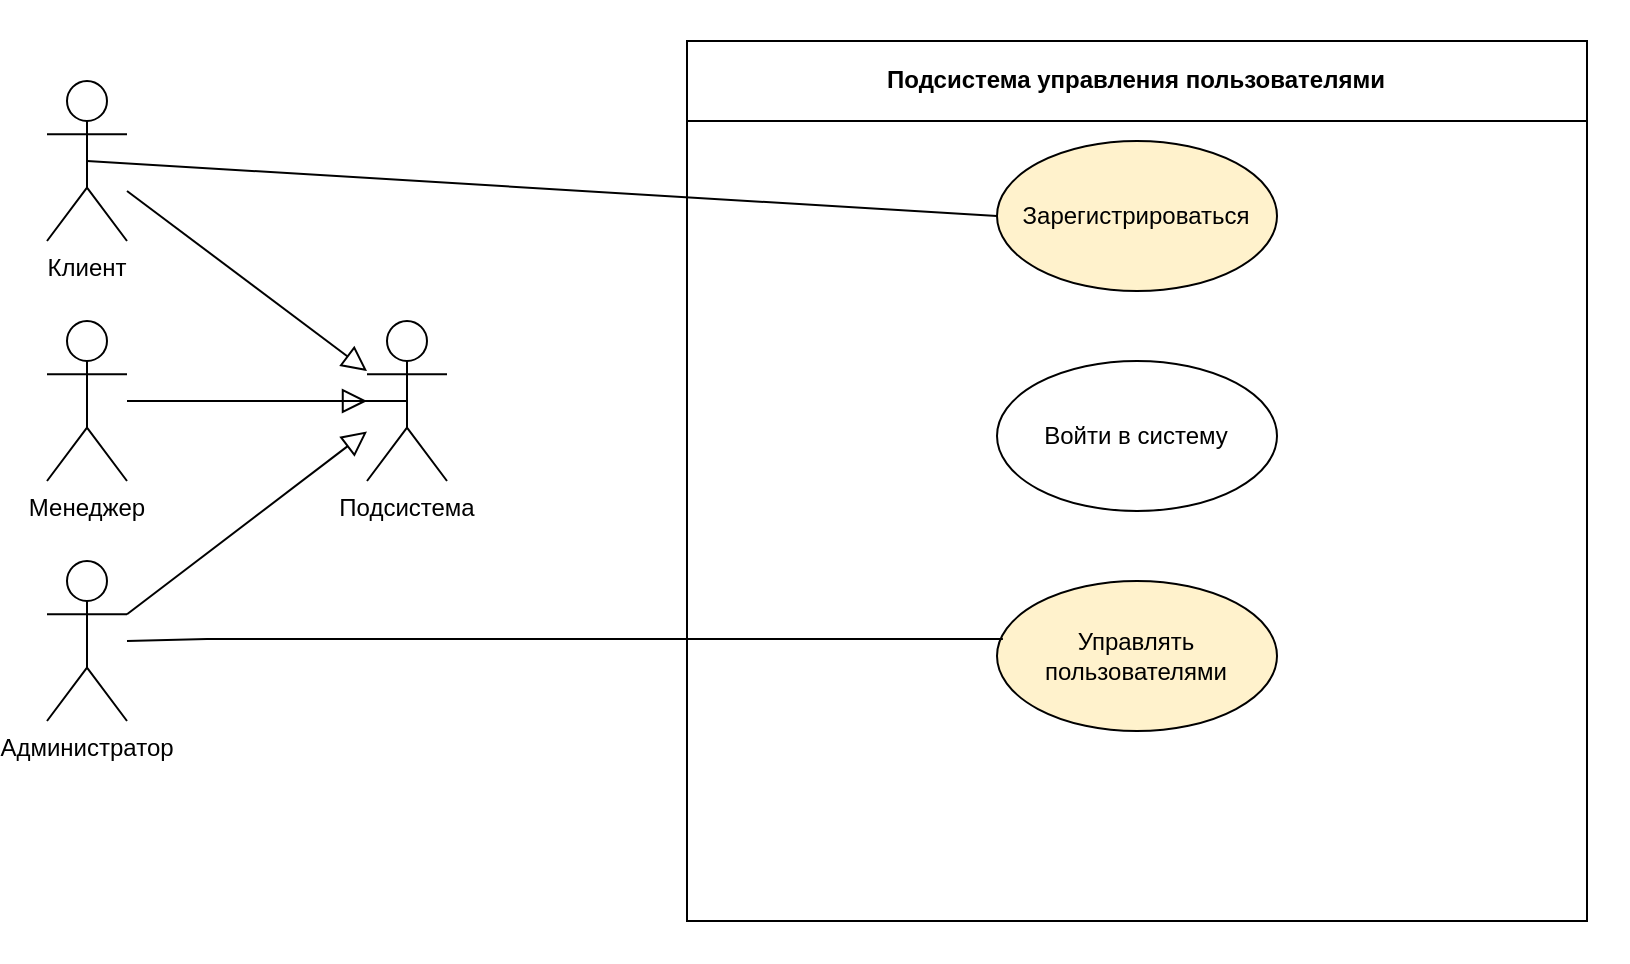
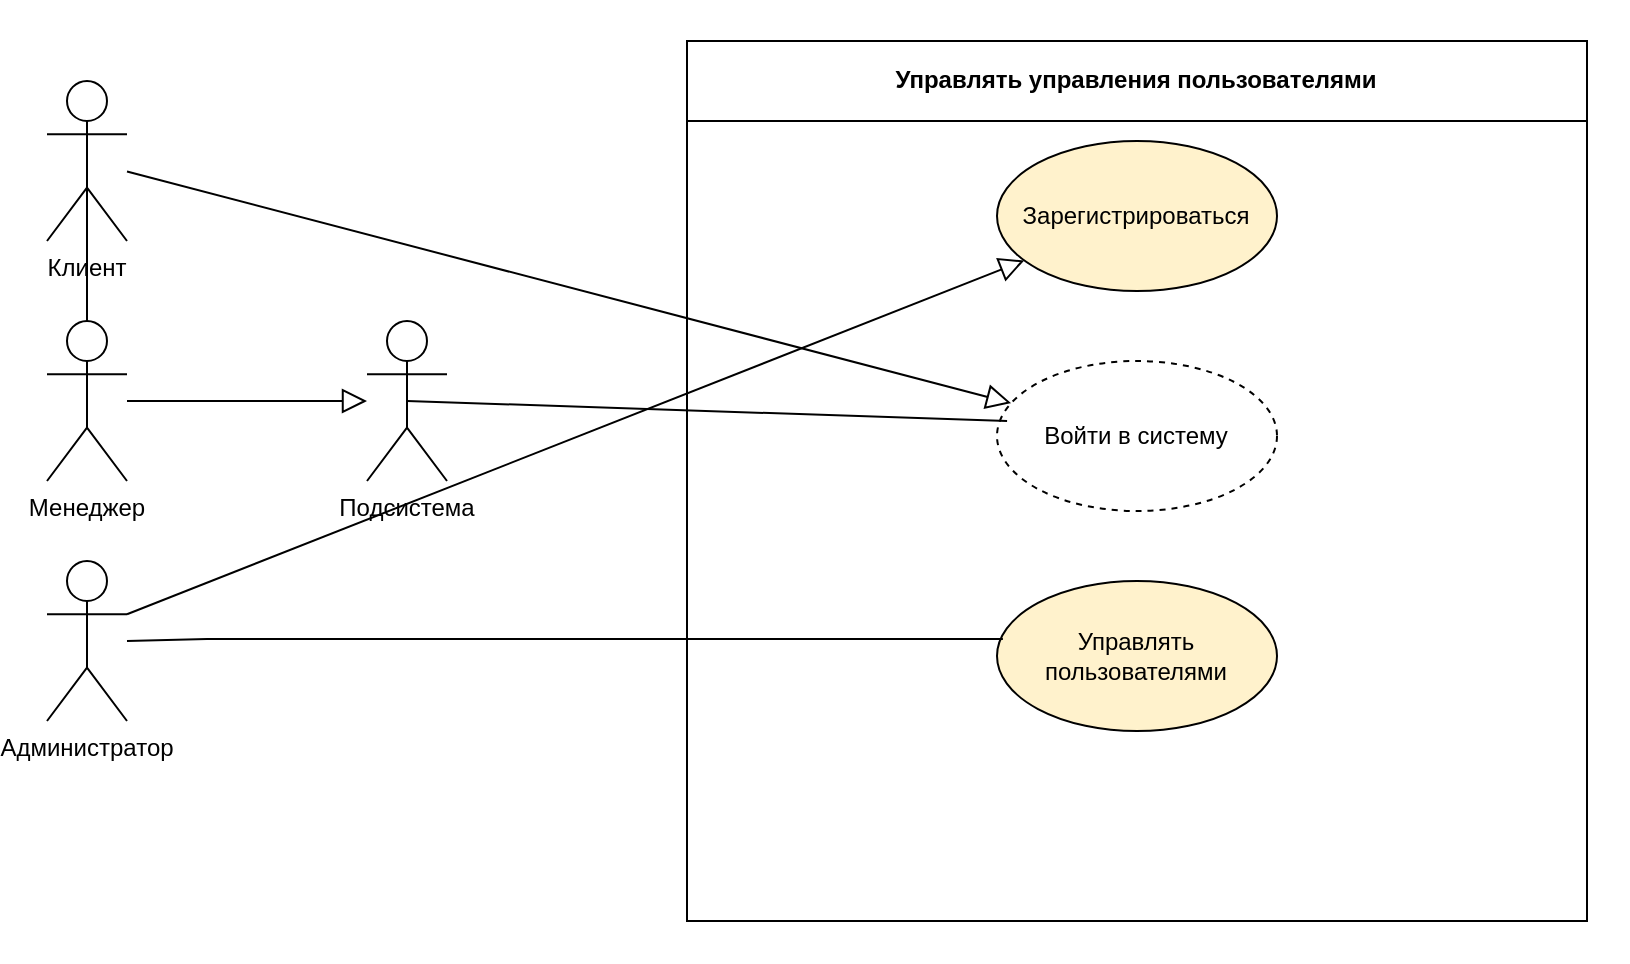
(1137, 81) -> (1137, 81)
(553, 189) -> (87, 257)
(237, 273) -> (405, 244)
(373, 401) -> (831, 415)
(1137, 436) -> (1137, 436)
(238, 530) -> (385, 513)
